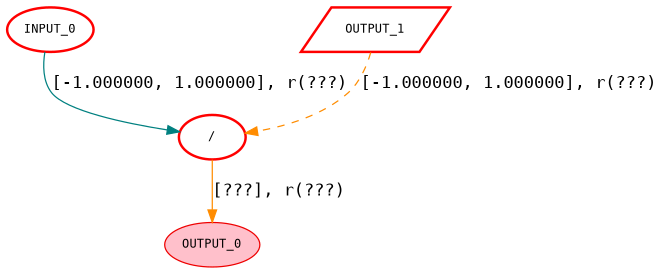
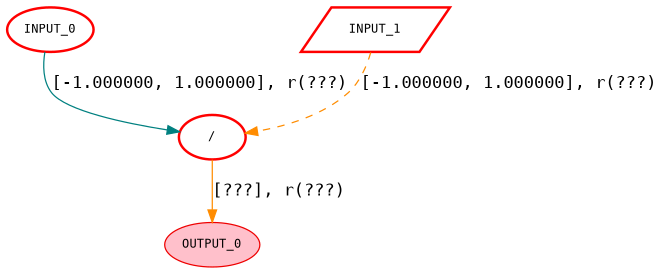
(375, 30) -> (375, 30)
